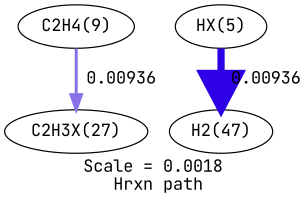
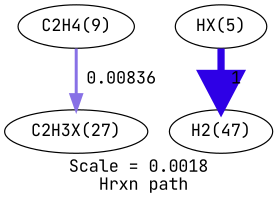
(117, 79) -> (117, 79)
(261, 79) -> (231, 79)
